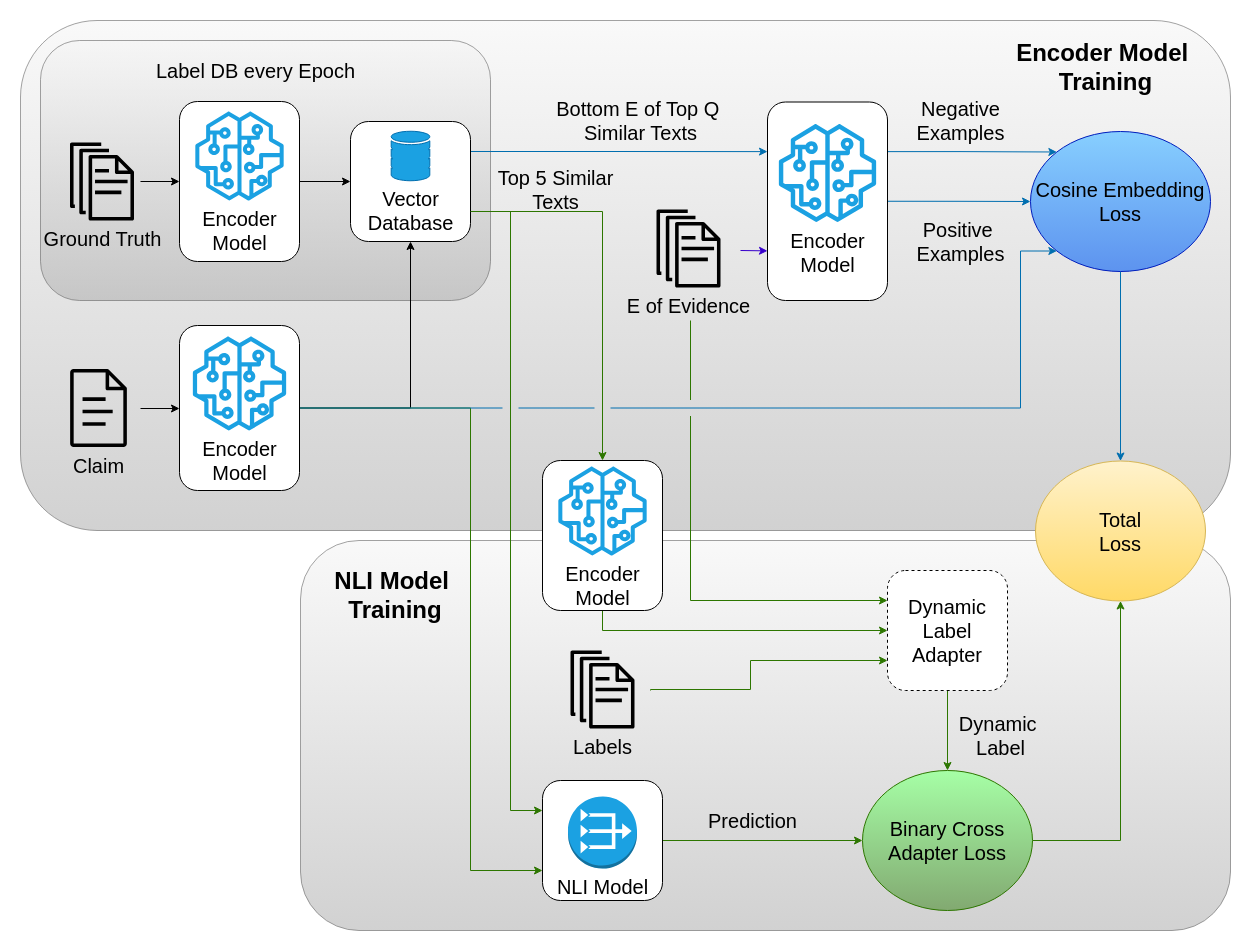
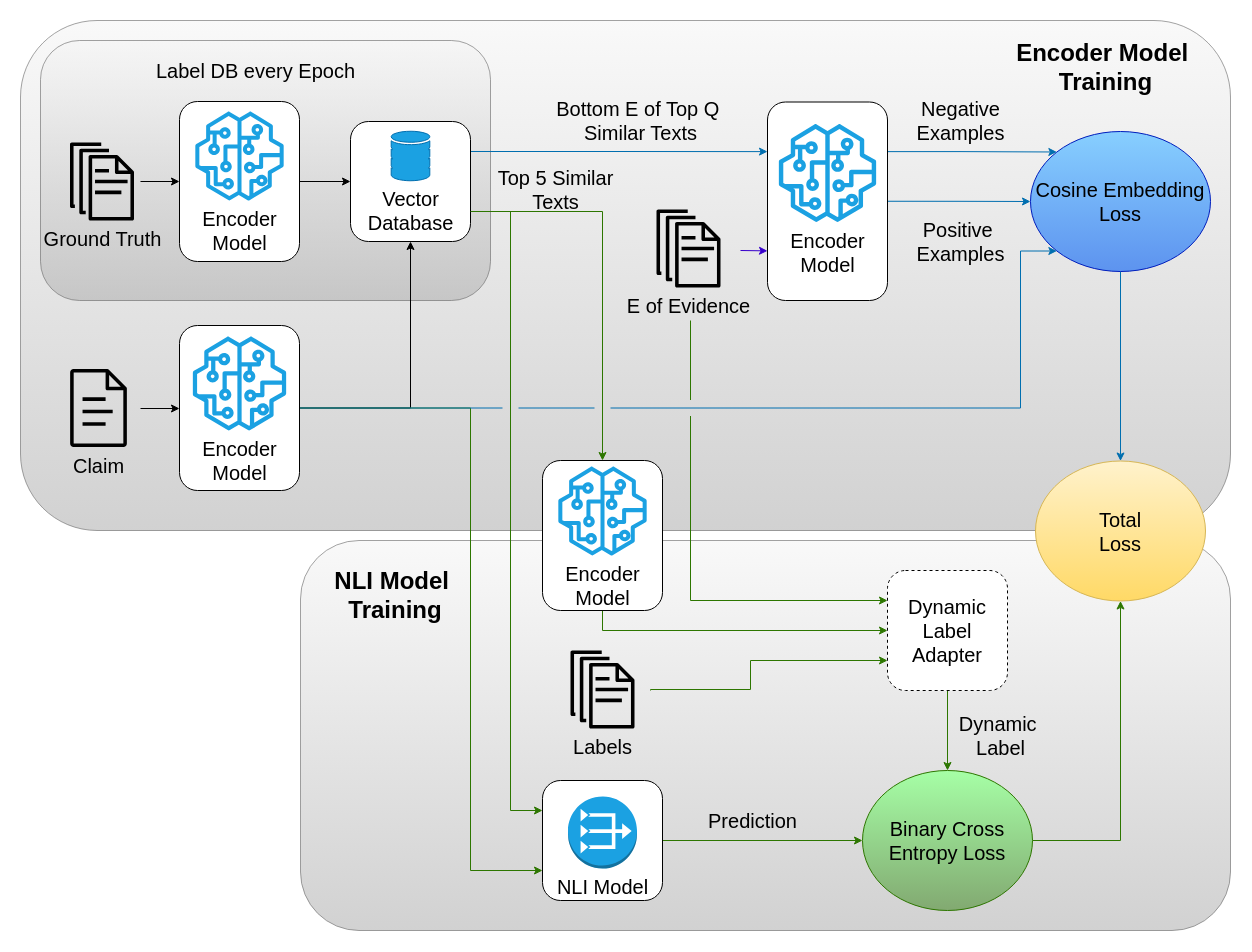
(948, 841) -> (948, 841)
